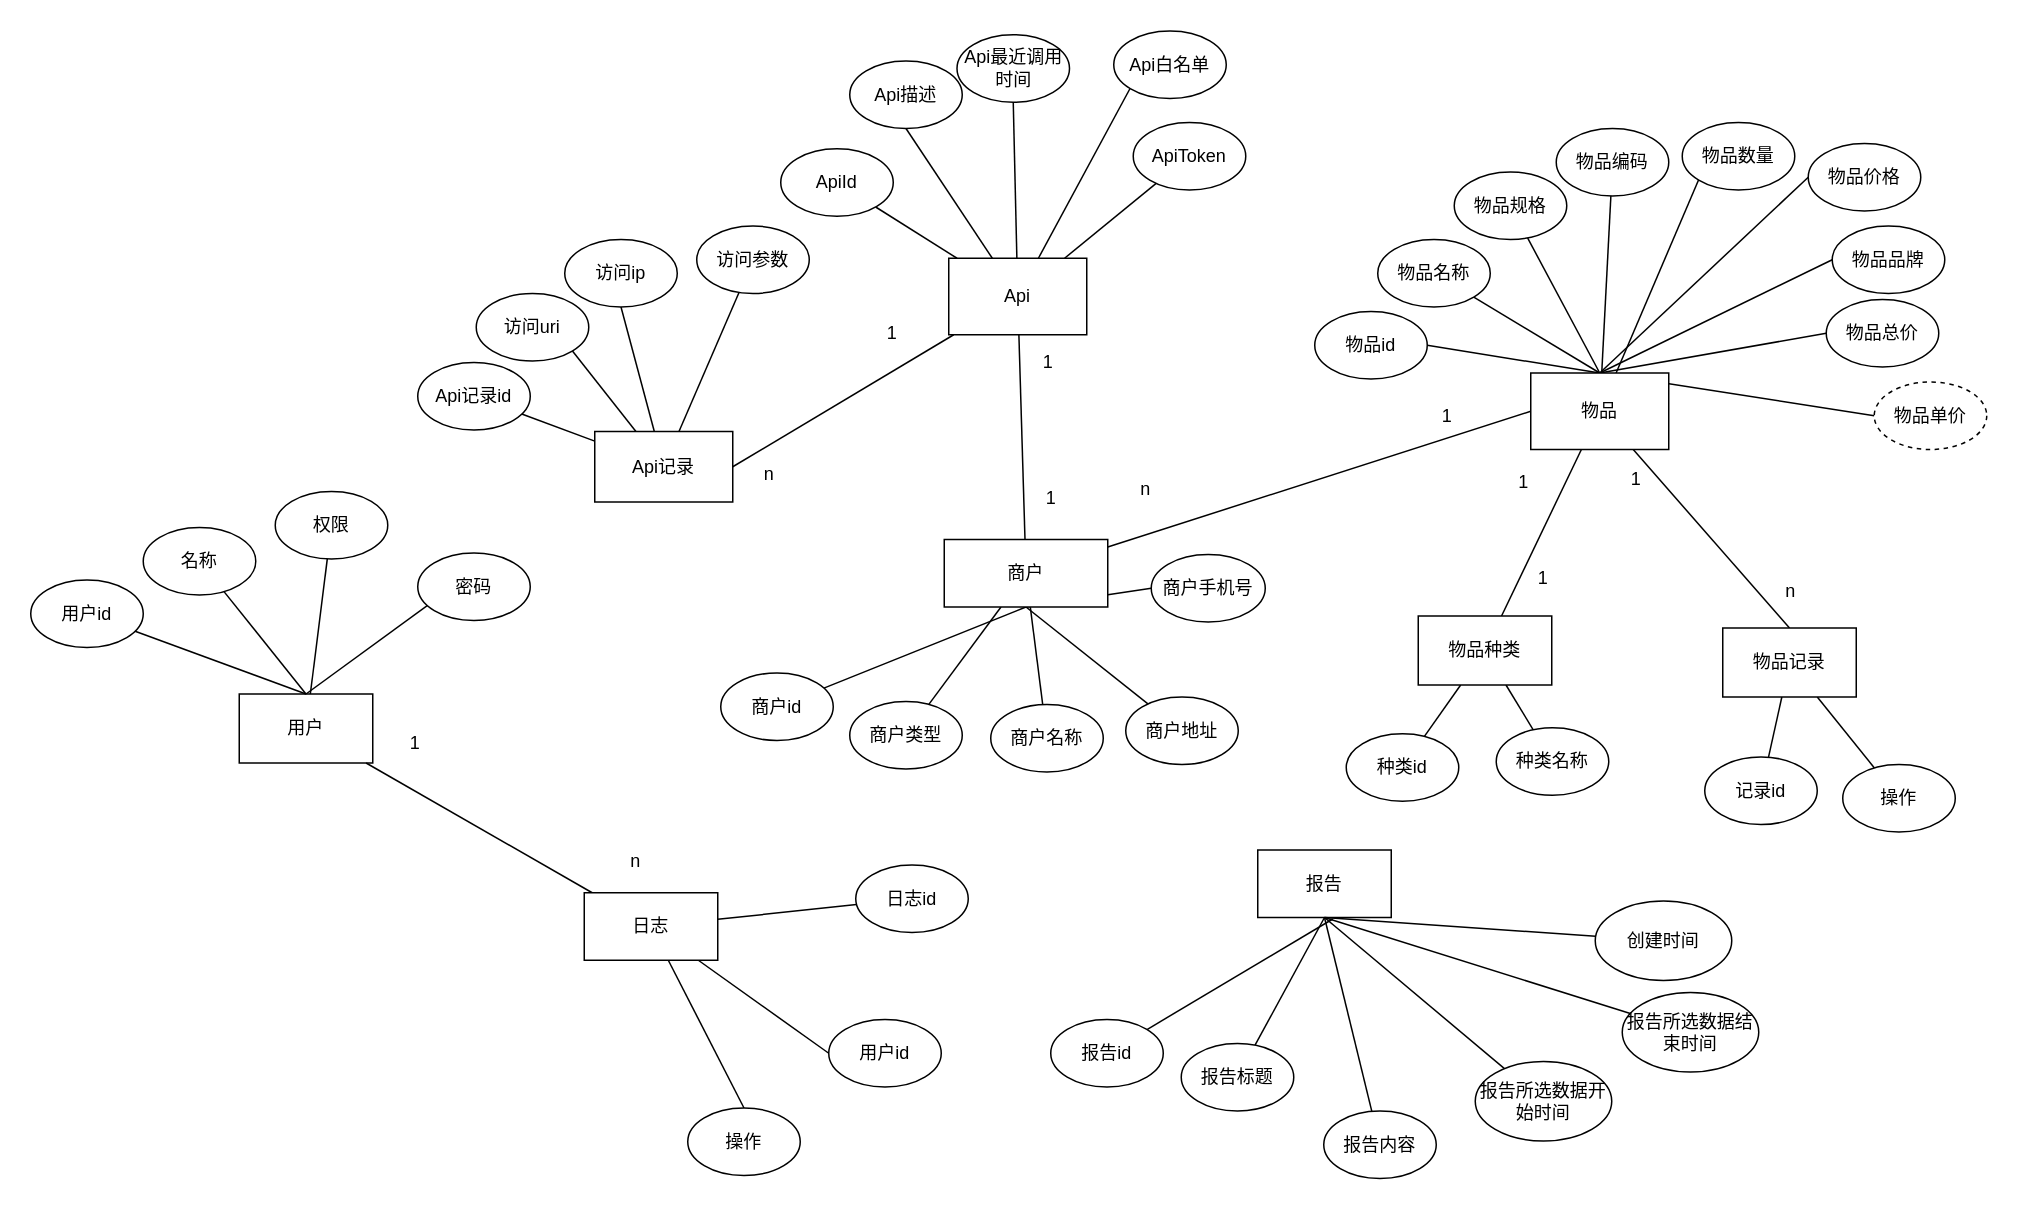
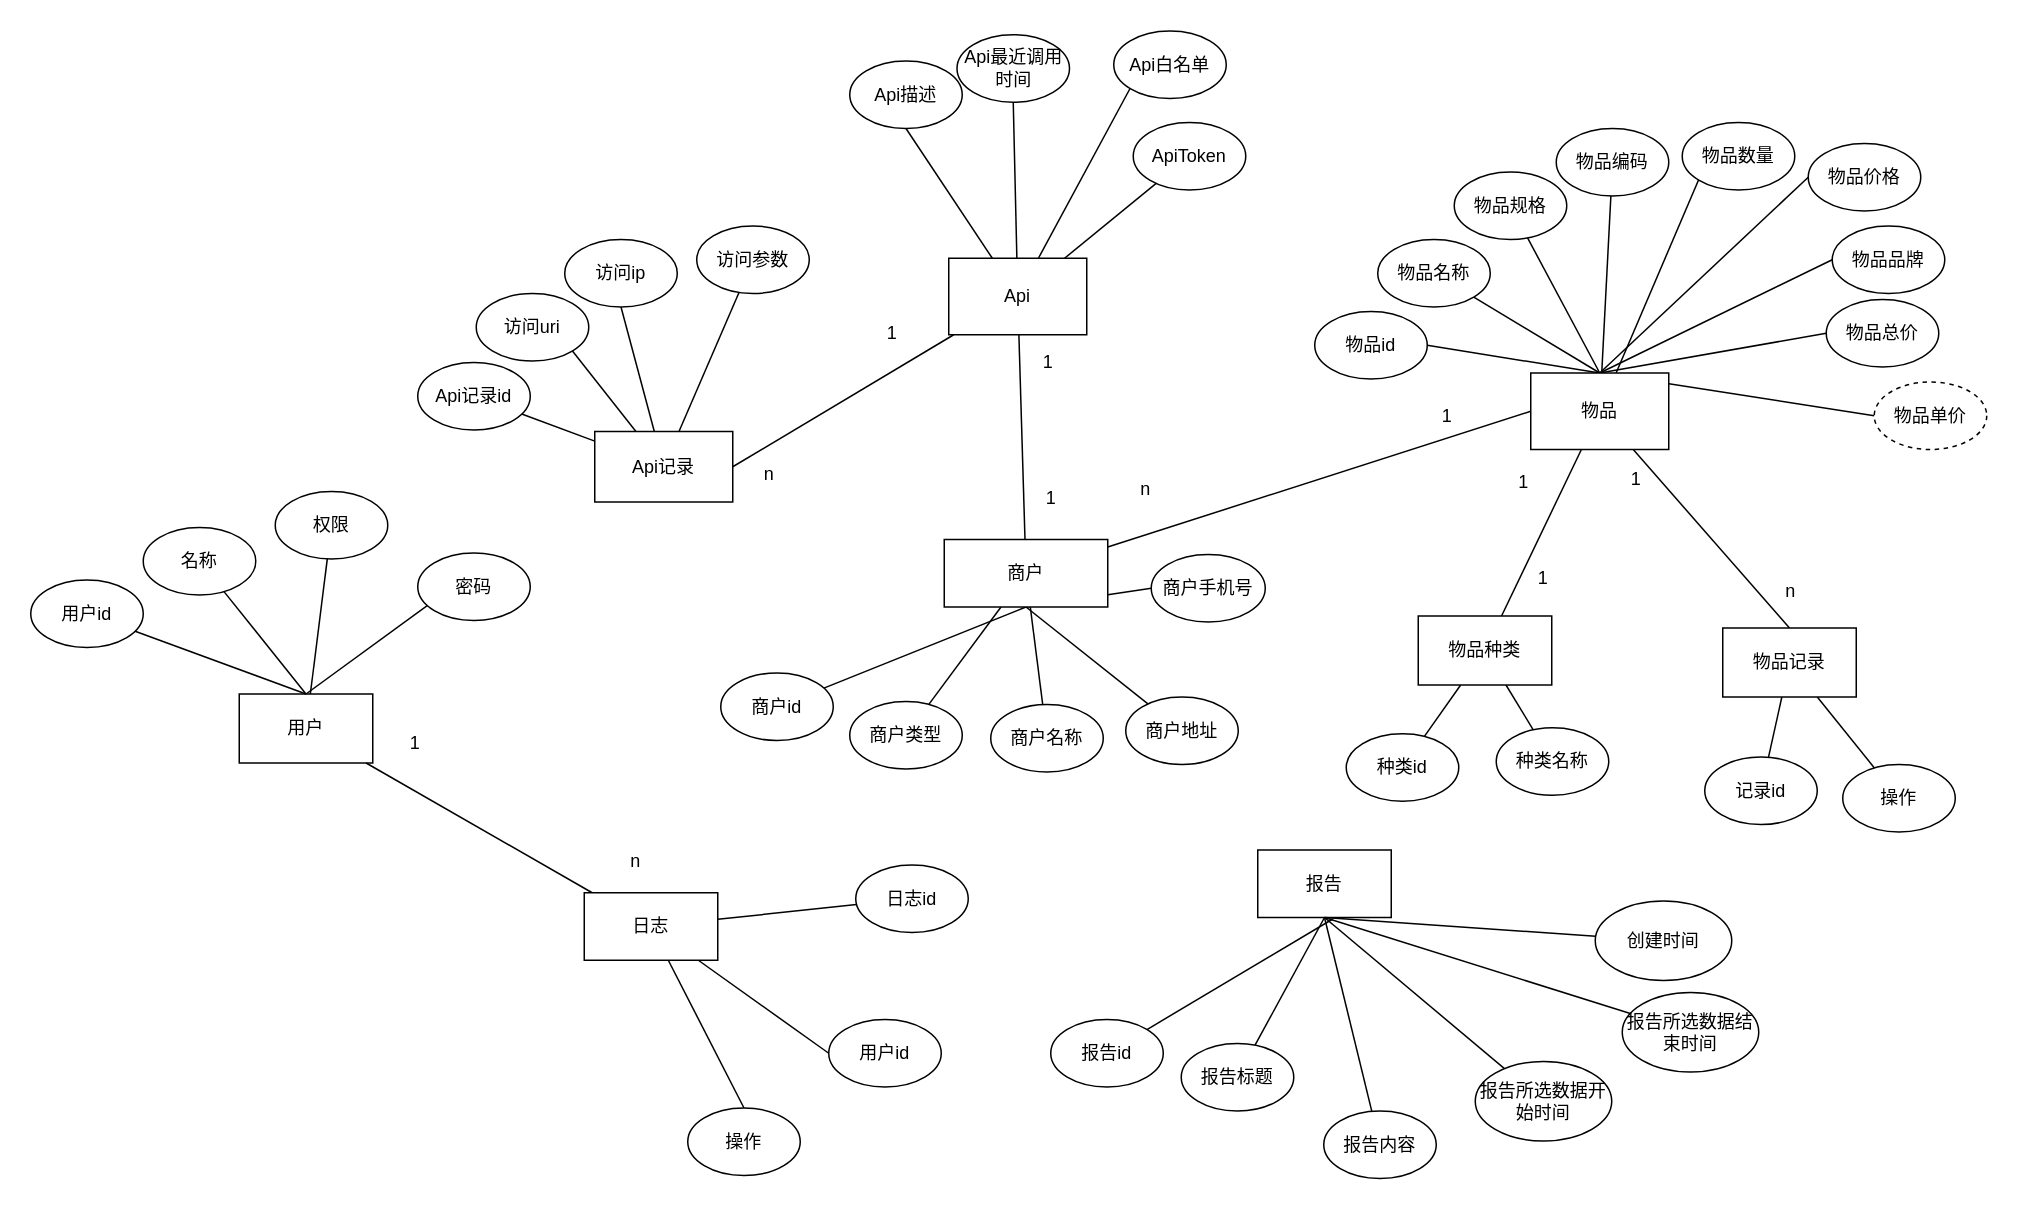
(837, 182) -> none
(916, 232) -> none
